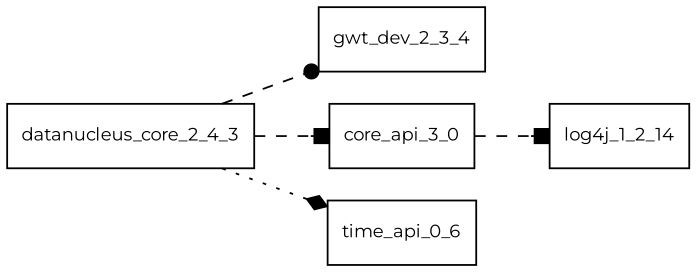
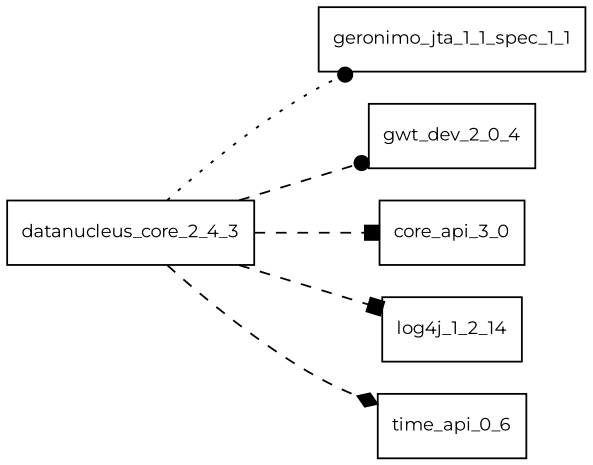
(402, 39) -> (452, 136)
none -> (452, 39)
(503, 136) -> (302, 284)
(264, 184) -> (257, 338)
